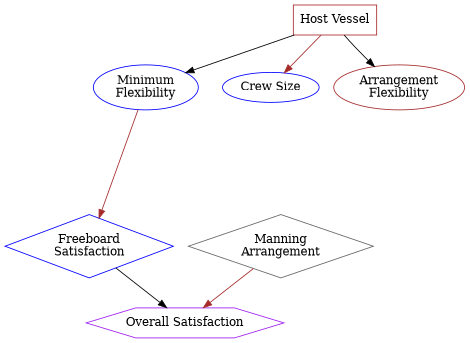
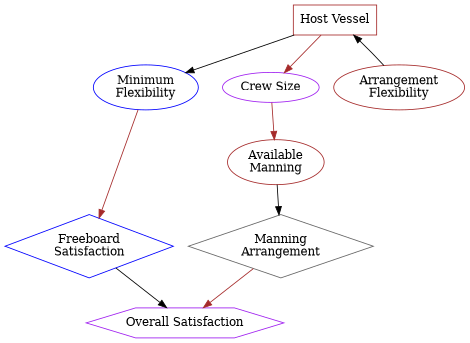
(356, 48) -> (372, 53)
(271, 87) -> (271, 87)
none -> (276, 162)
